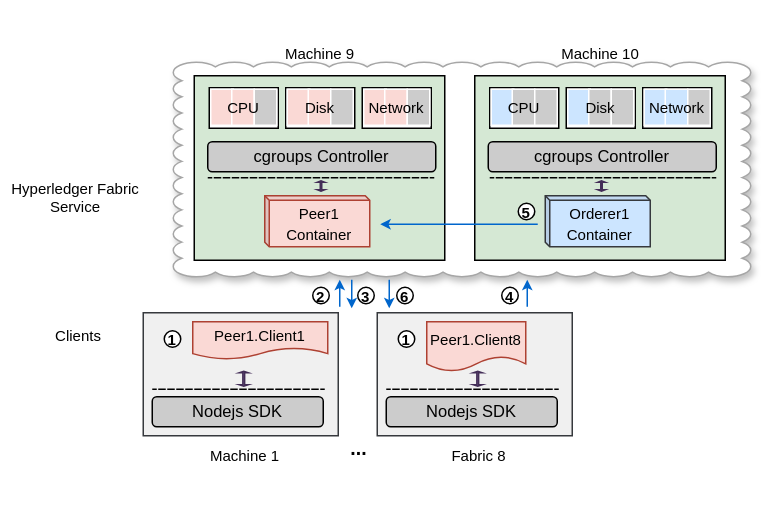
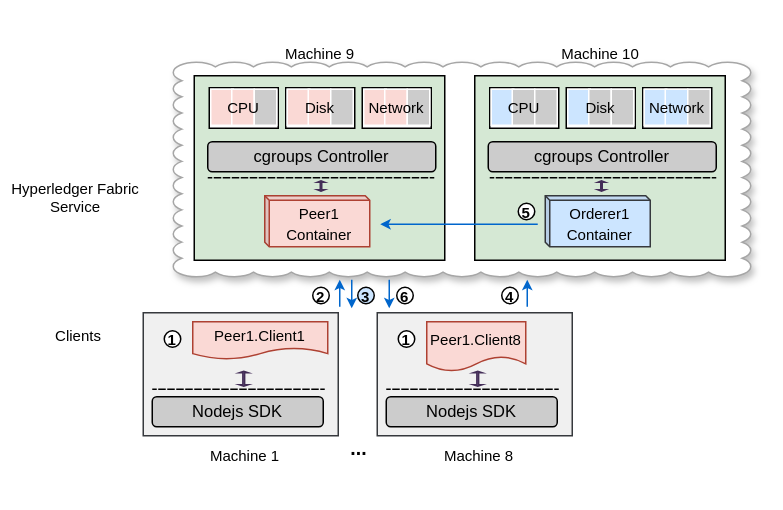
(366, 296) -> (366, 296)
(479, 455) -> (479, 455)
